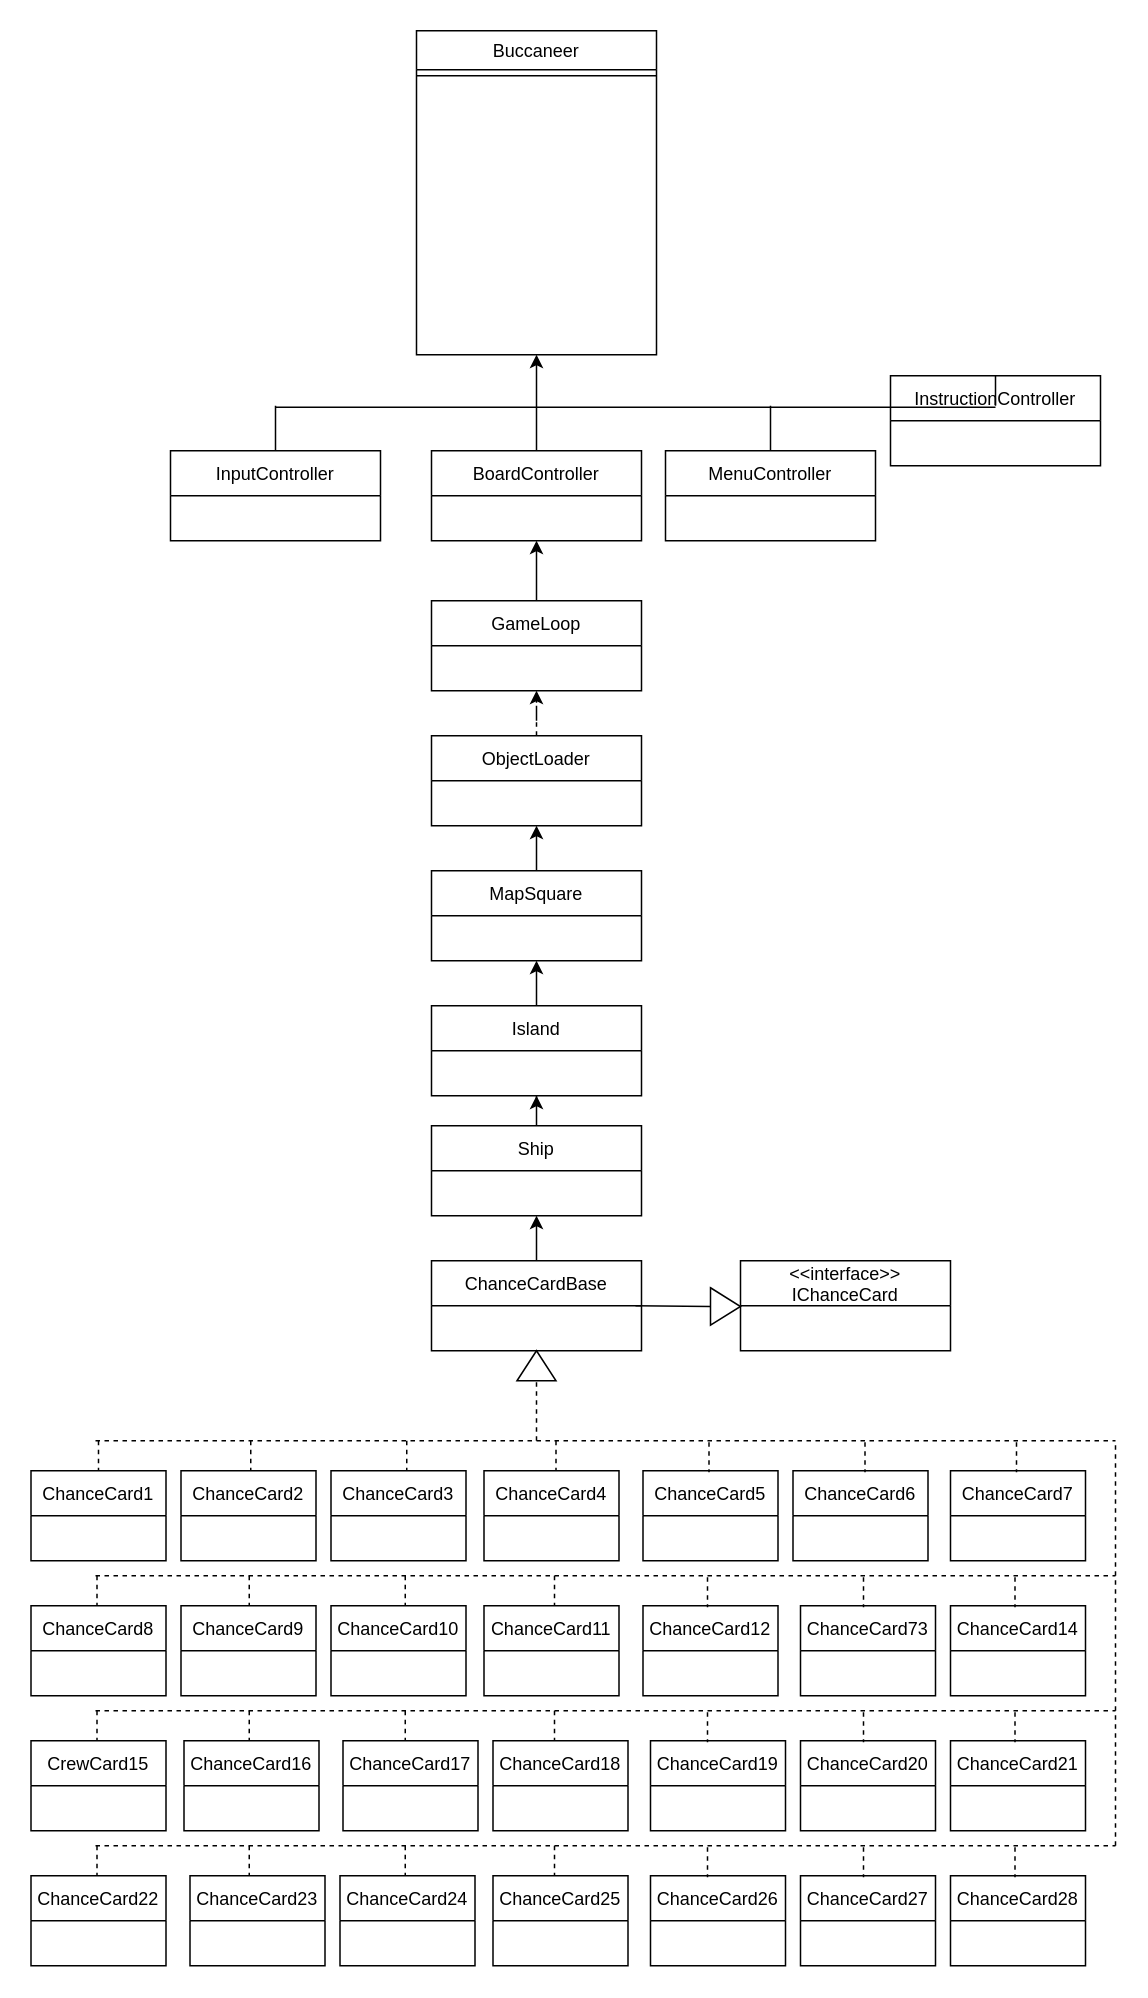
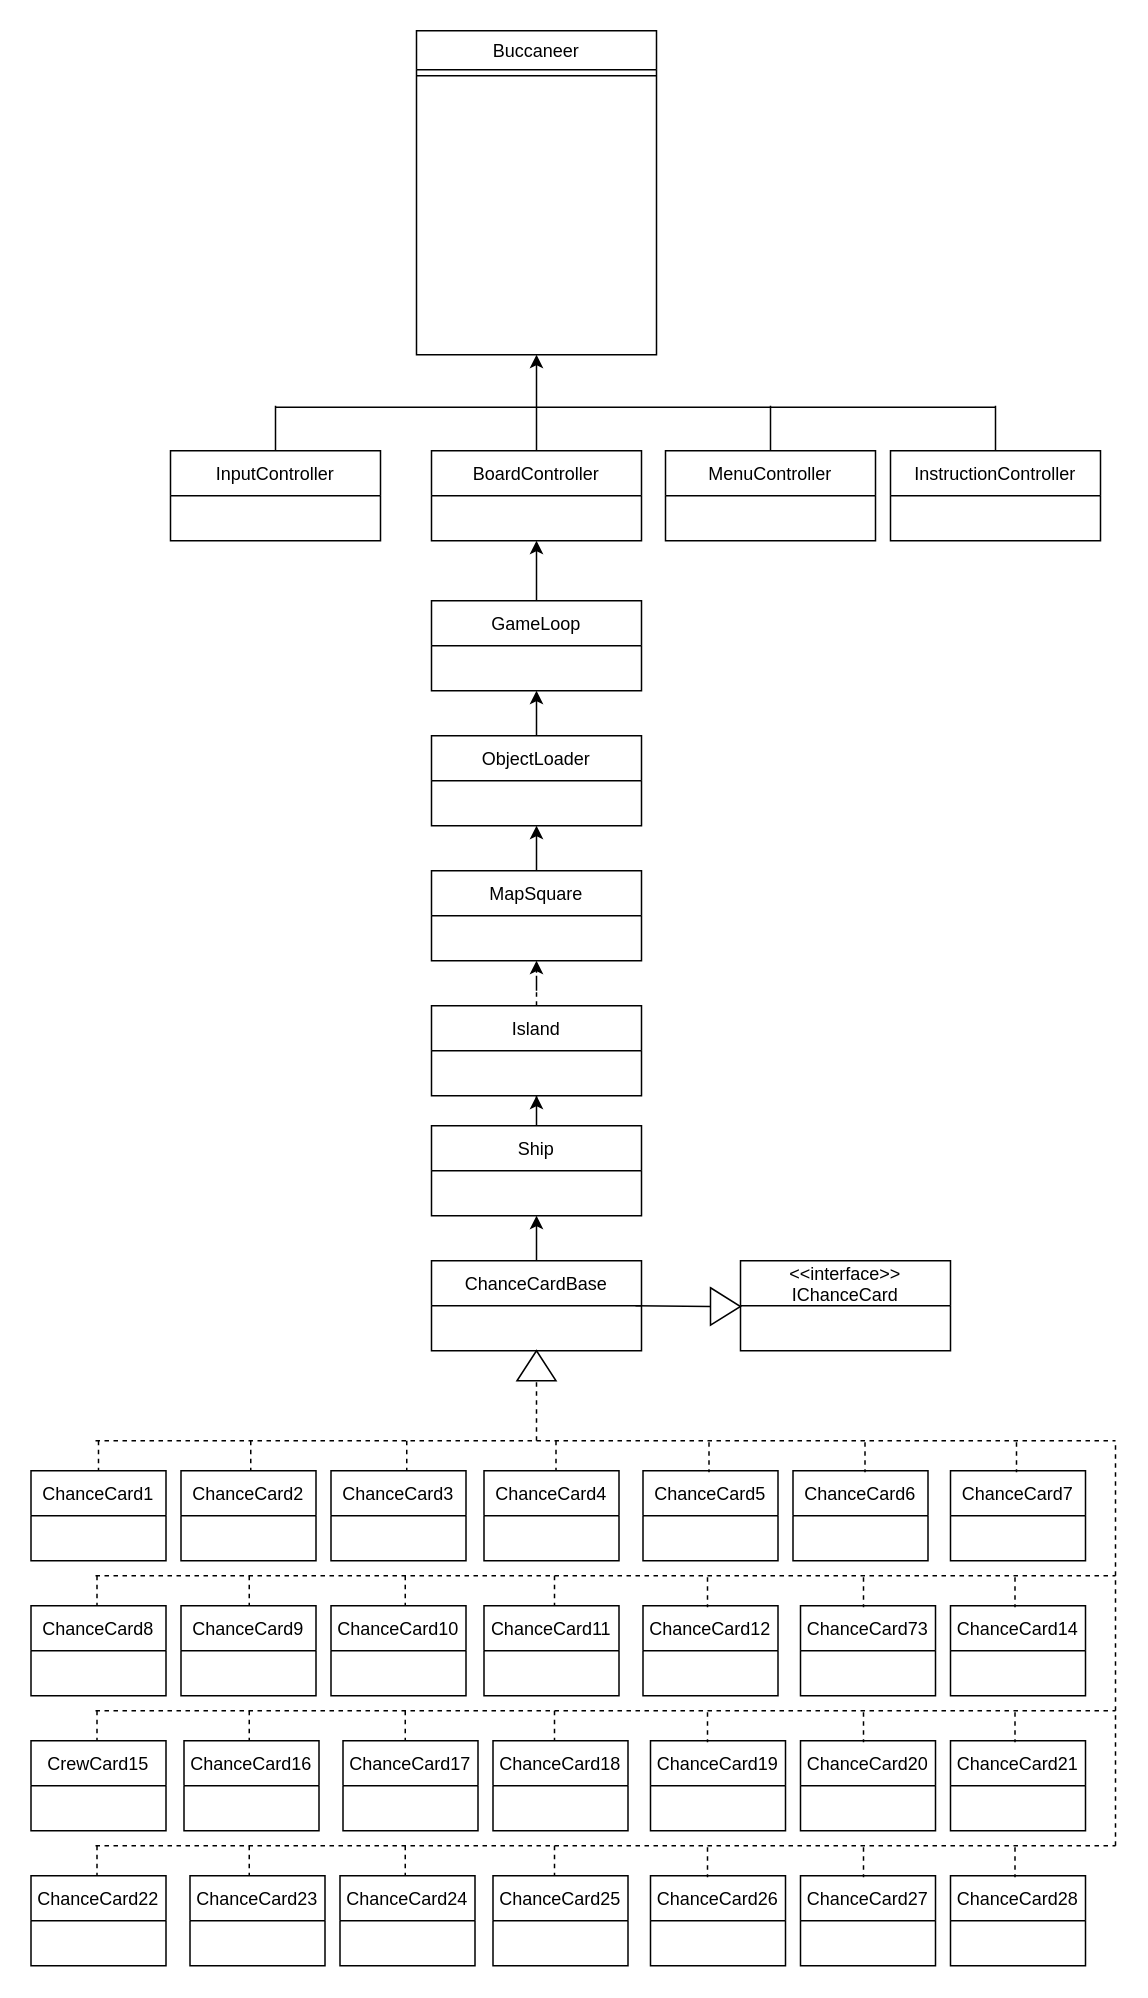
(995, 421) -> (995, 496)
(536, 726) -> (536, 726)
(536, 996) -> (536, 996)
